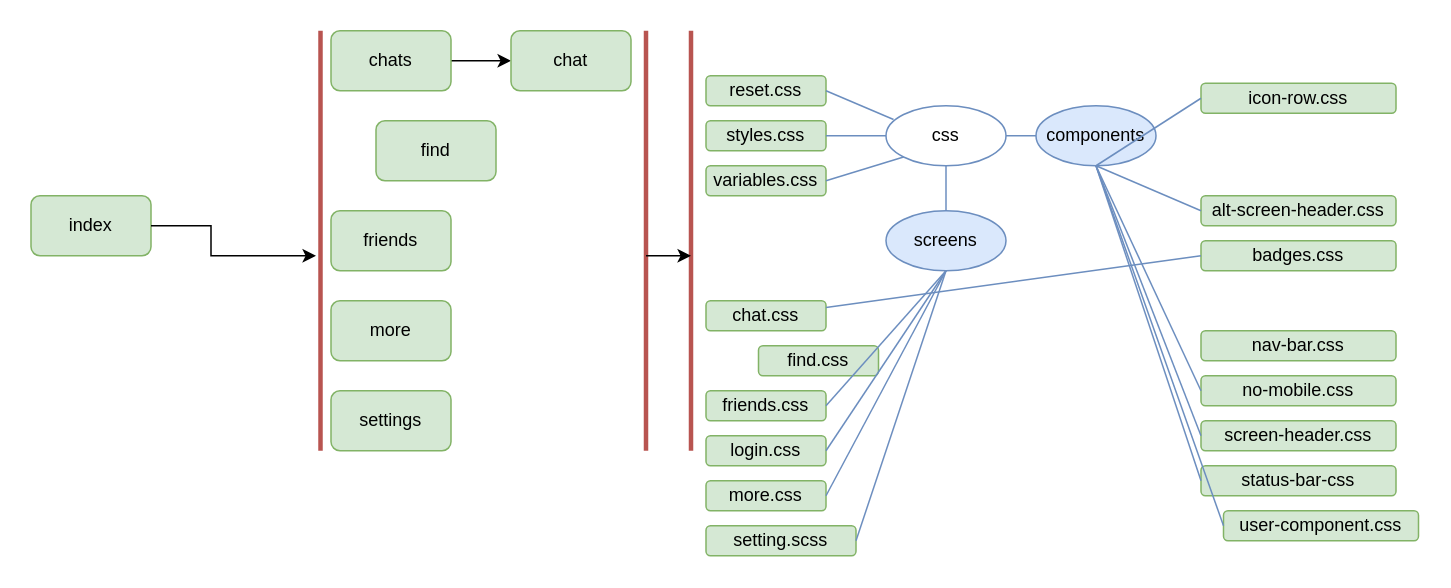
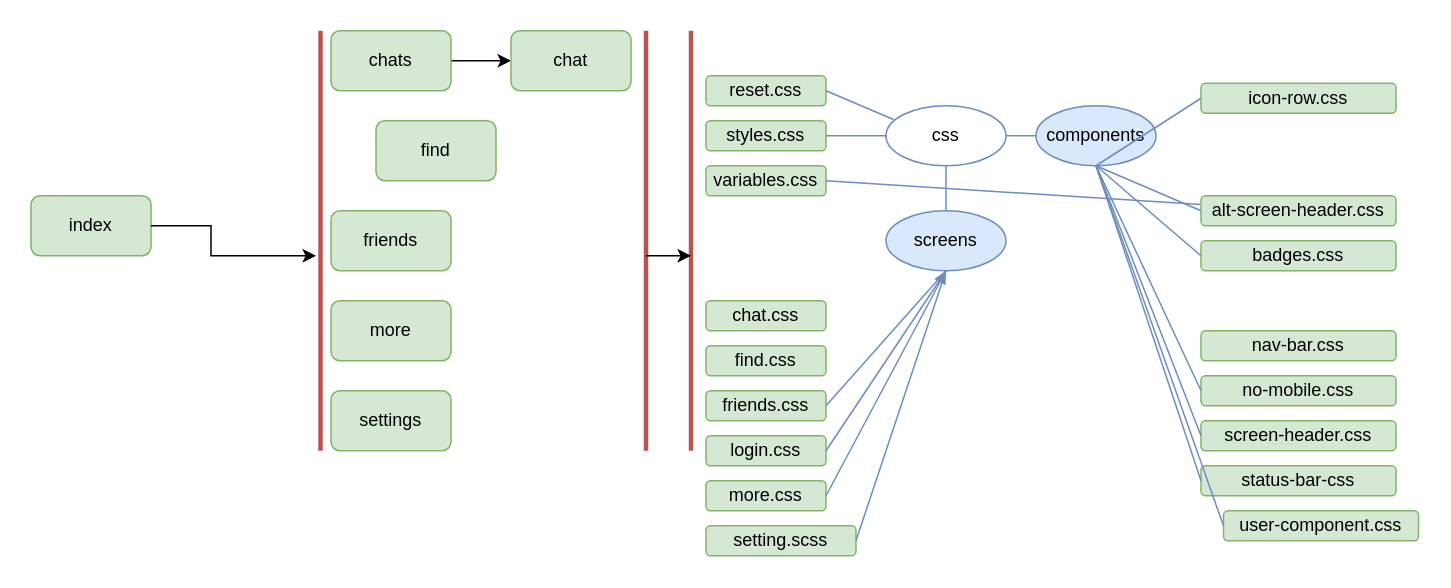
(864, 169) -> (964, 190)
(1033, 279) -> (1151, 213)
(934, 293) -> (934, 293)
(818, 361) -> (766, 361)
